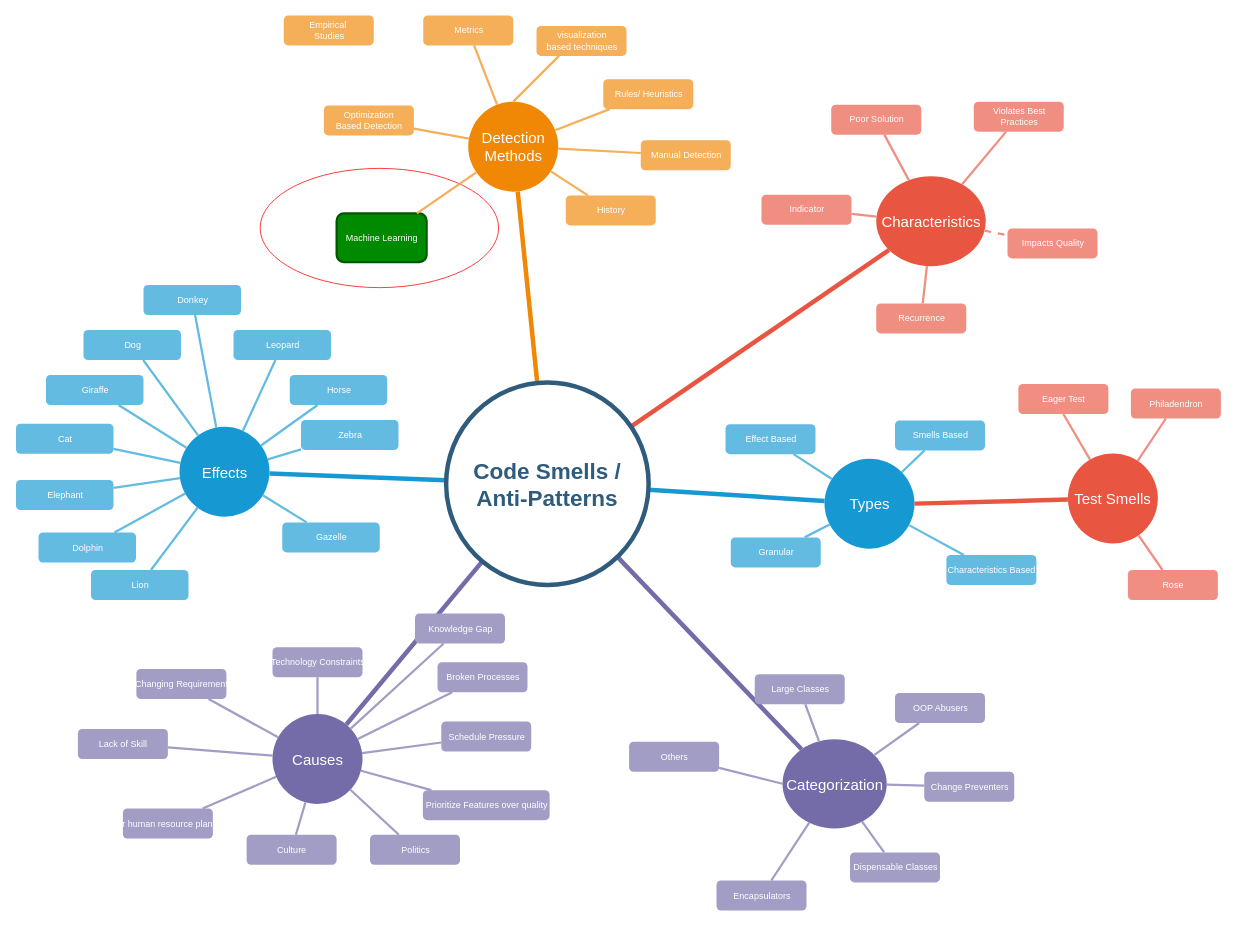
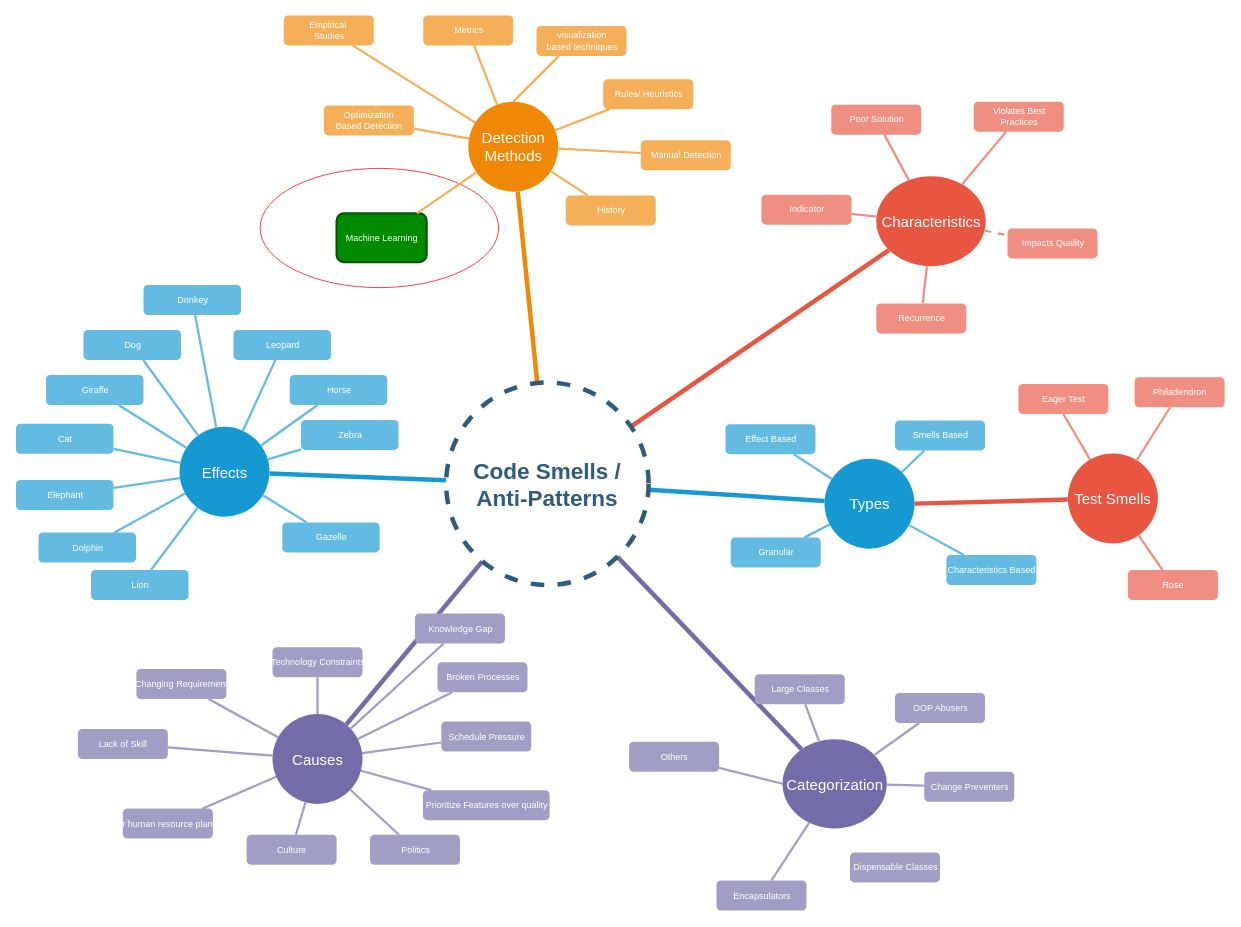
none -> (414, 84)
(1176, 404) -> (1179, 392)
(547, 484) -> (547, 484)
(873, 837) -> none
